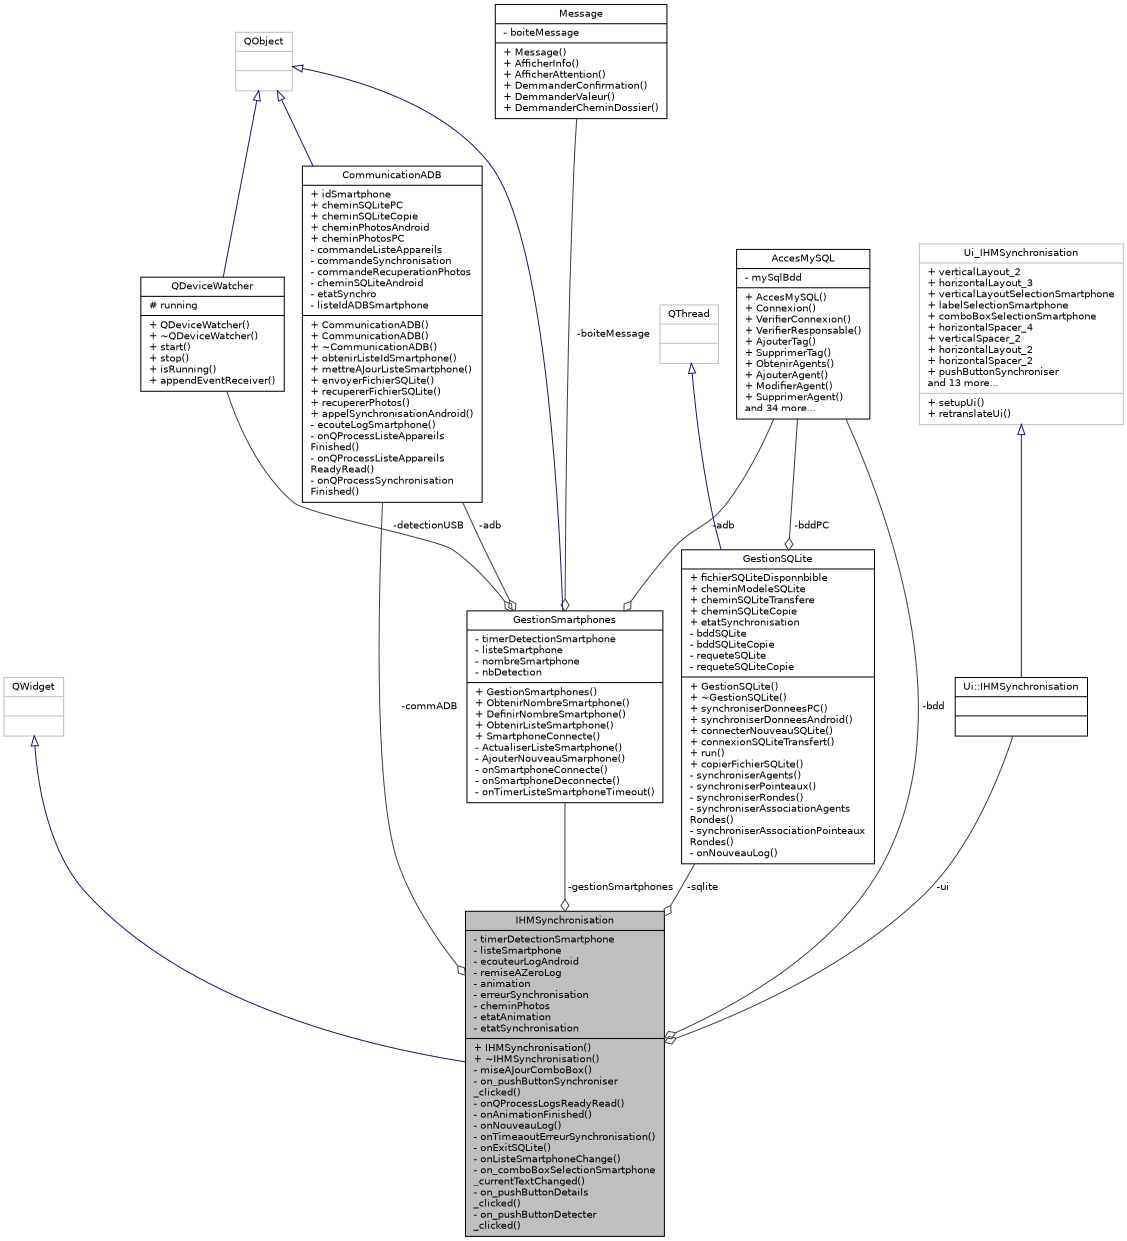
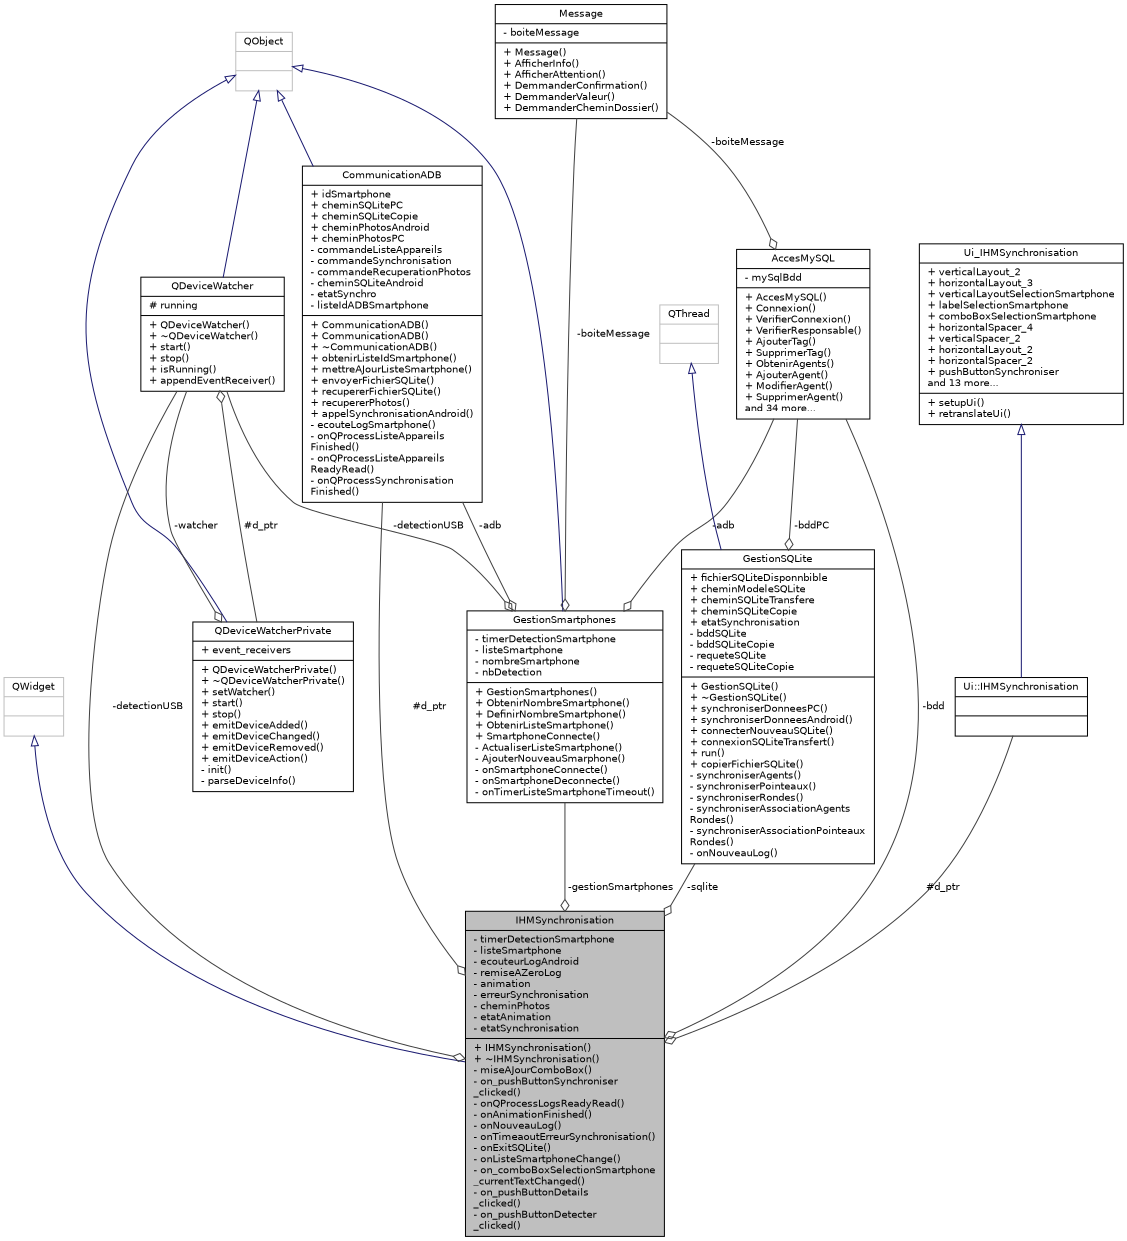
none -> (728, 167)
(1021, 334) -> (1021, 334)
none -> (273, 707)
(428, 707) -> (428, 707)
none -> (96, 822)
(942, 888) -> (942, 888)
